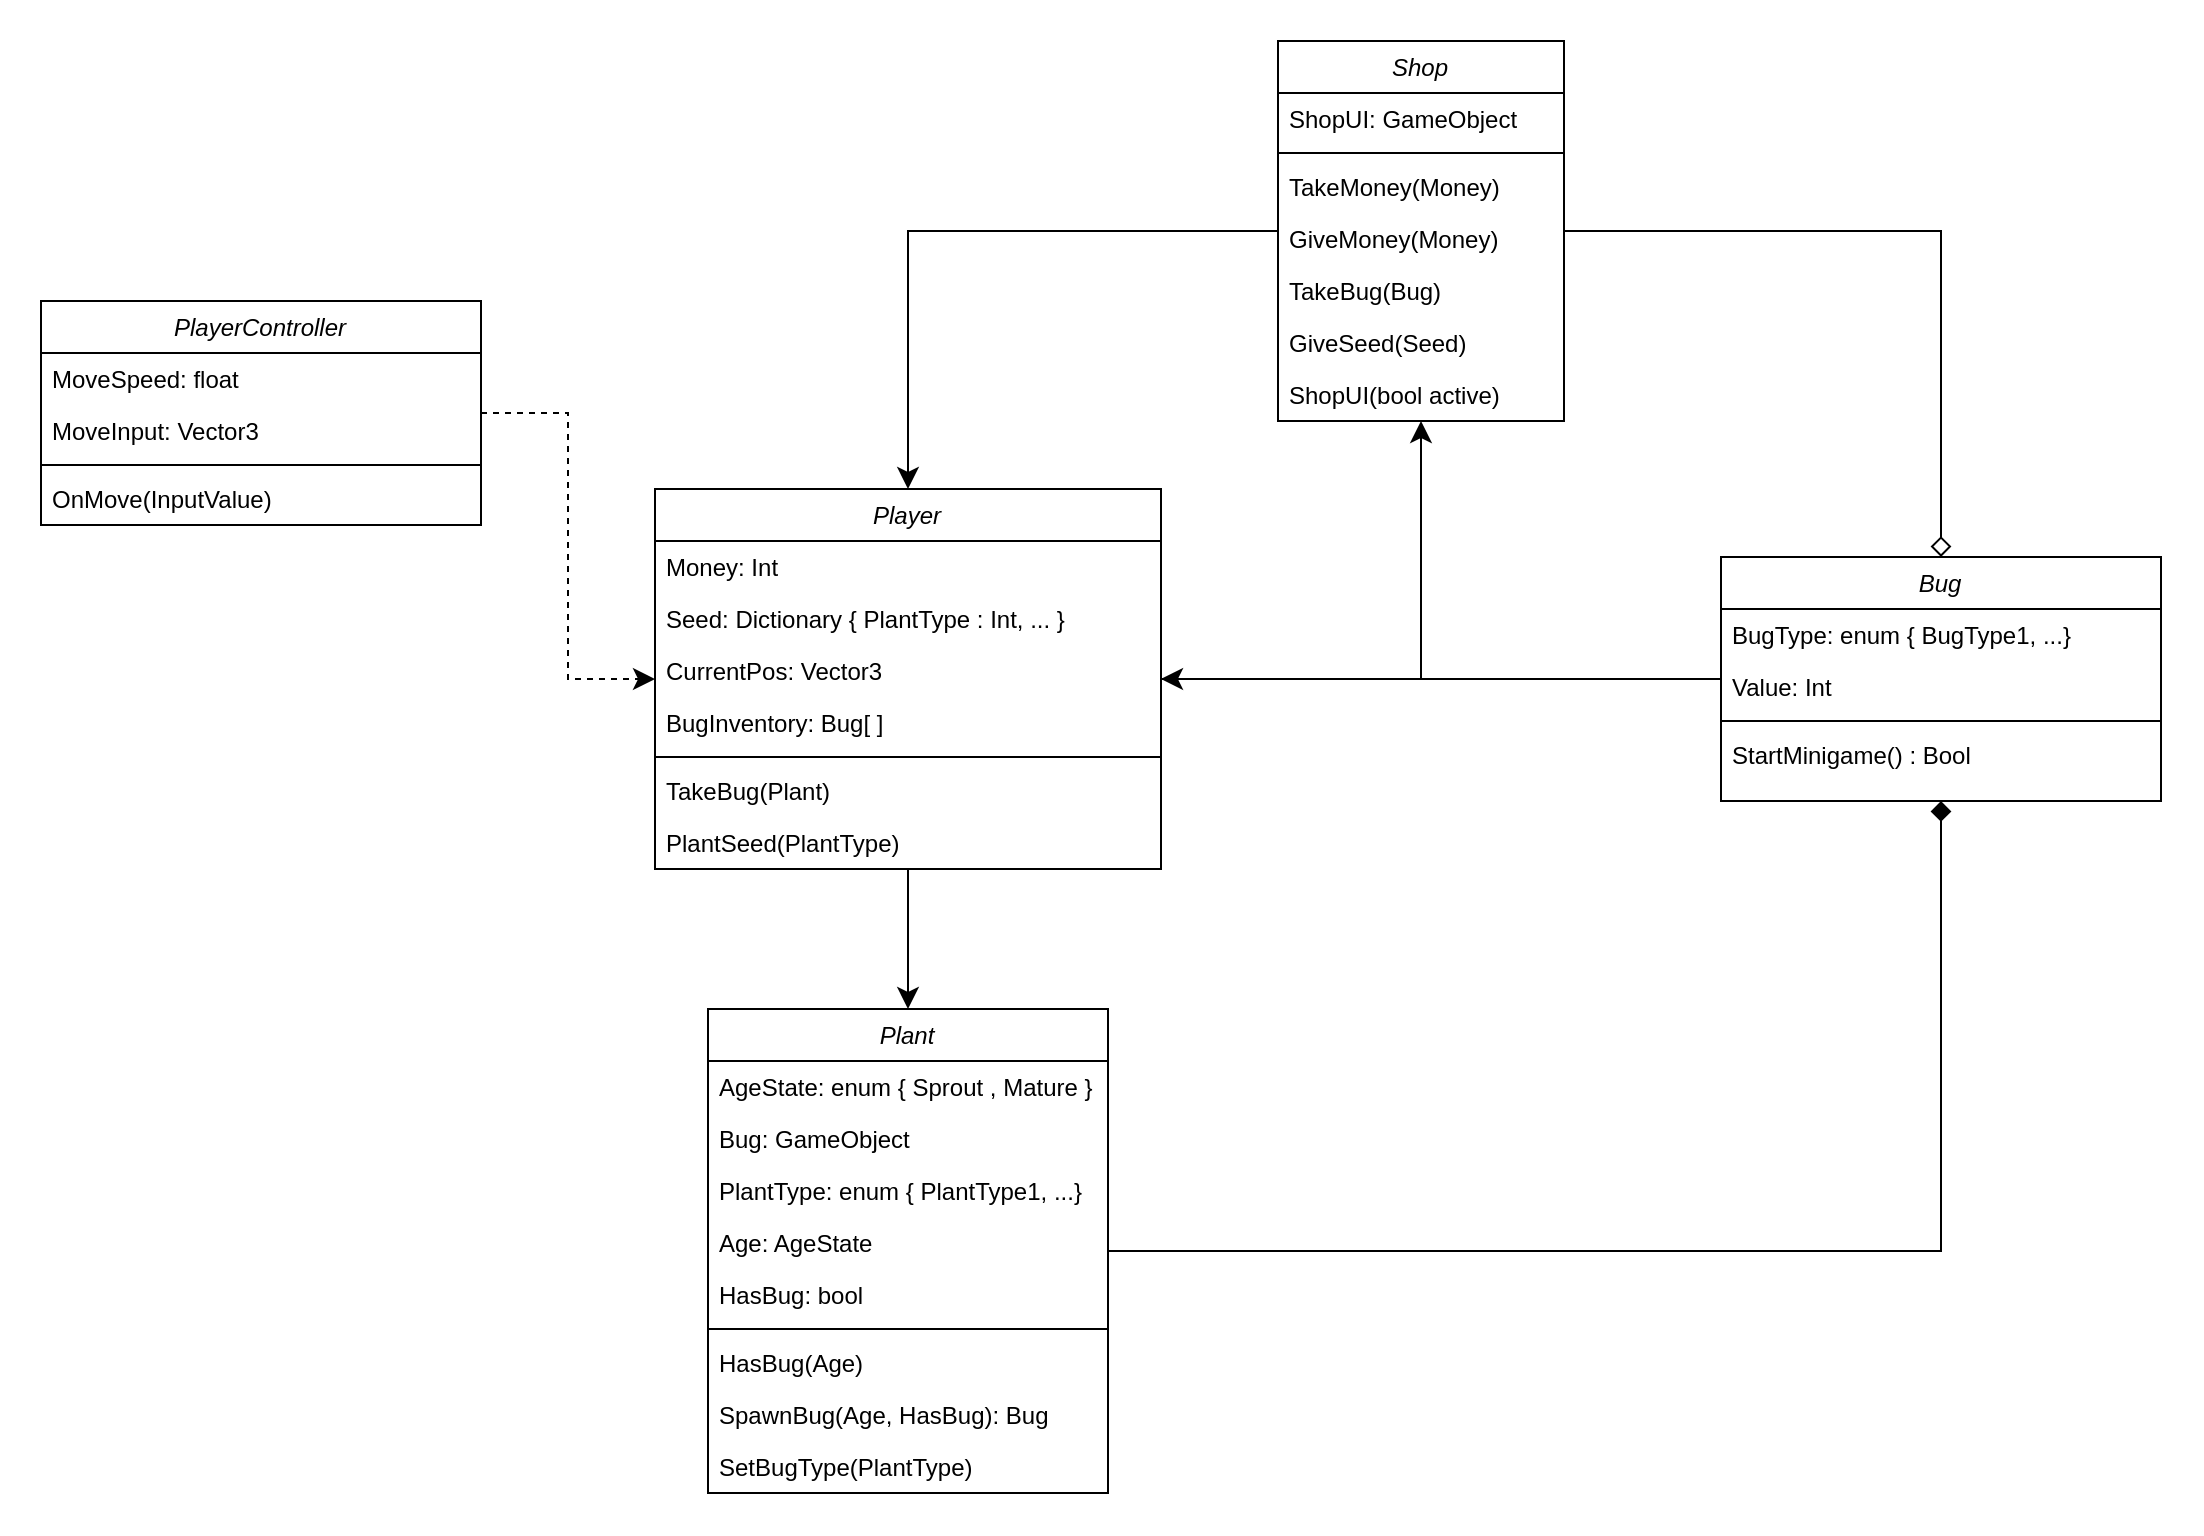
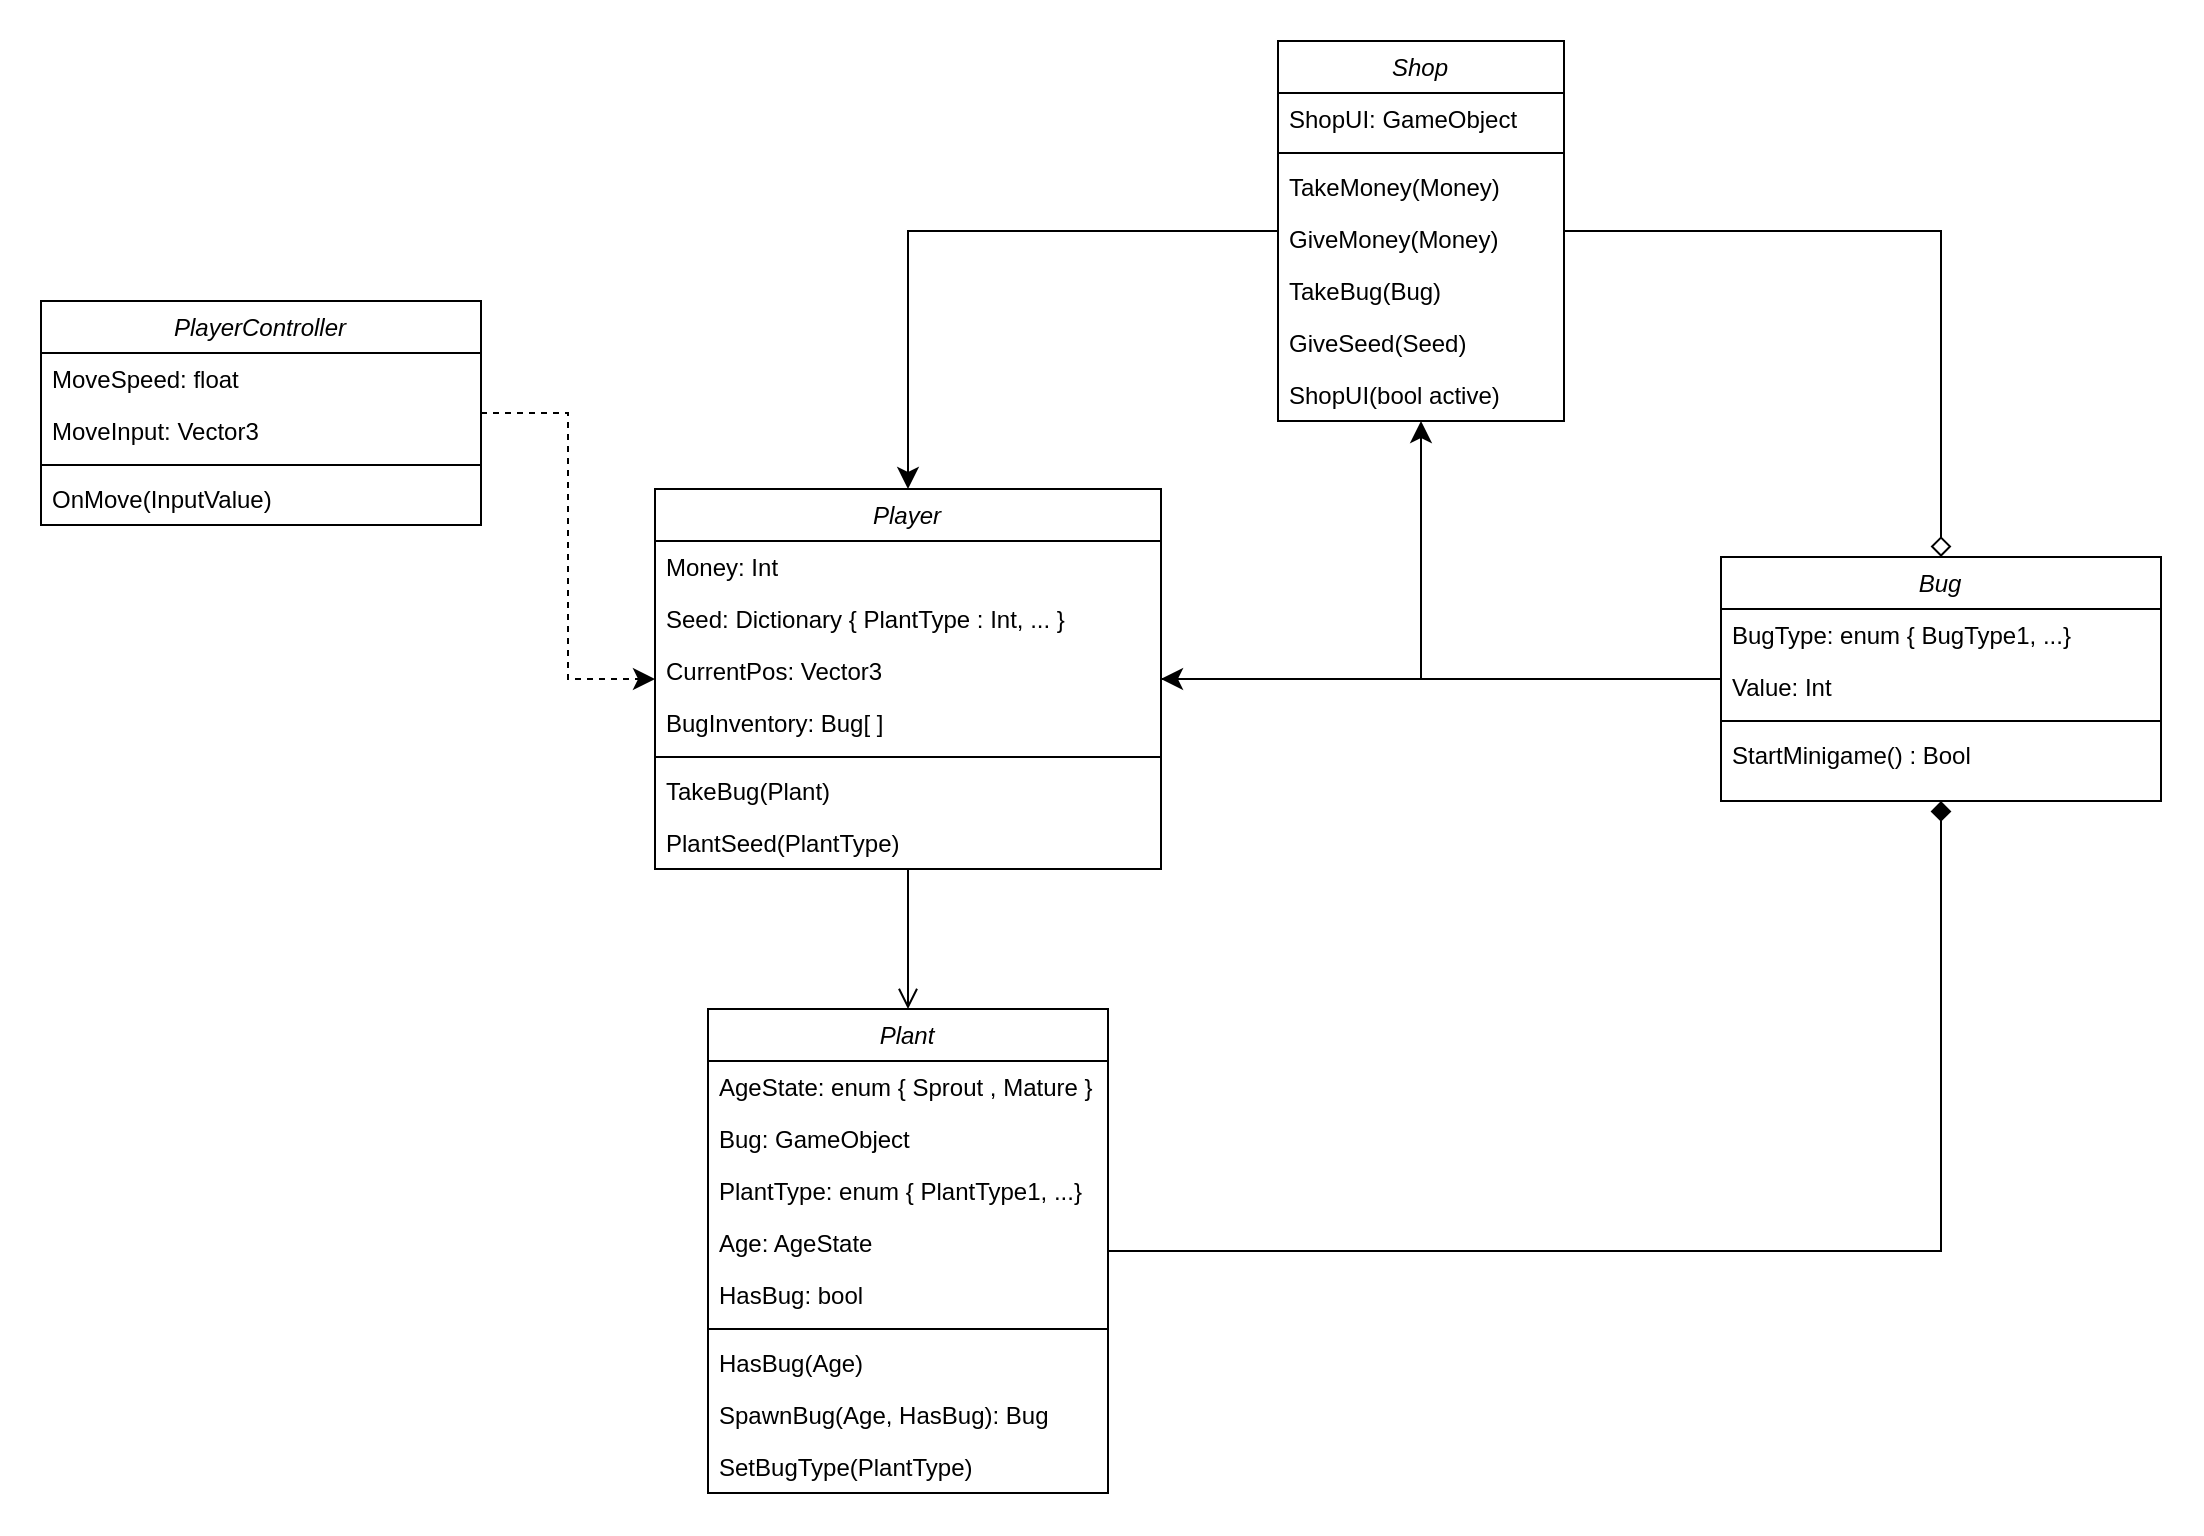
(908, 991) -> (908, 995)
